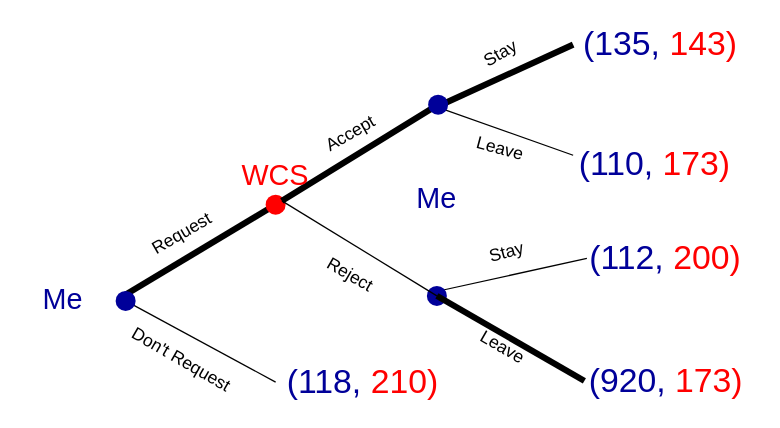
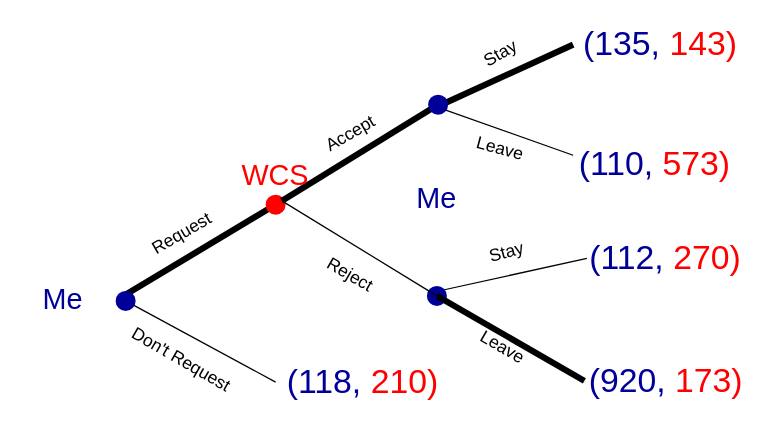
(655, 164) -> (655, 164)
(666, 258) -> (666, 258)
